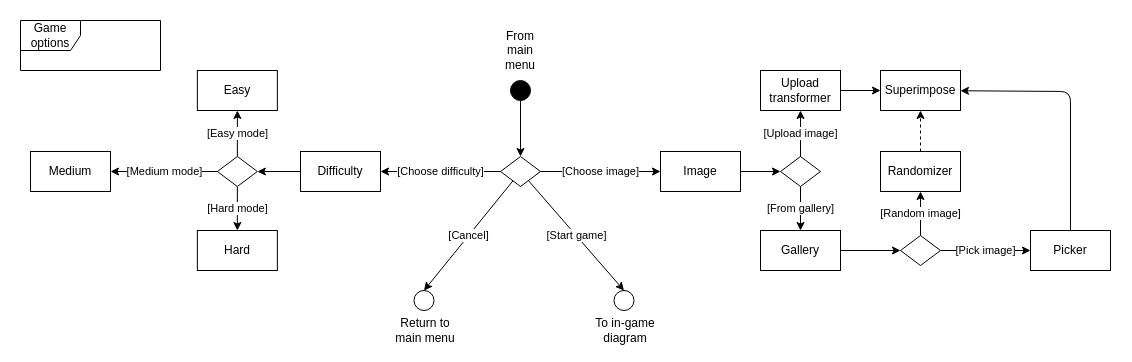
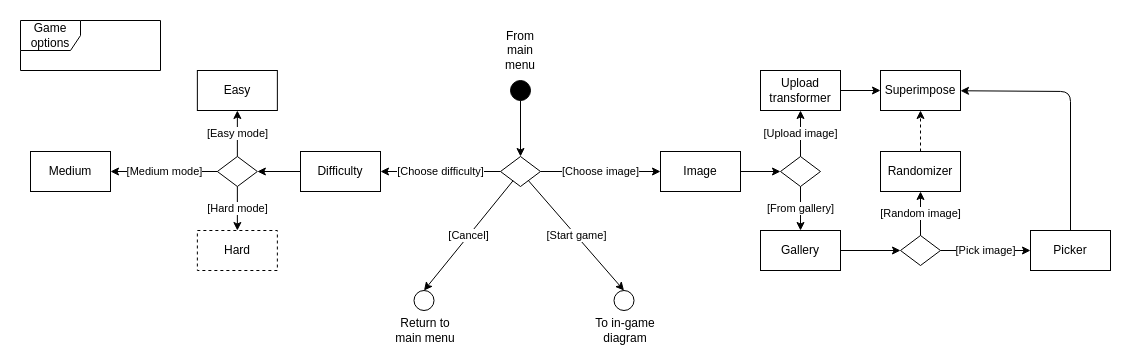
(237, 251) -> (237, 251)
